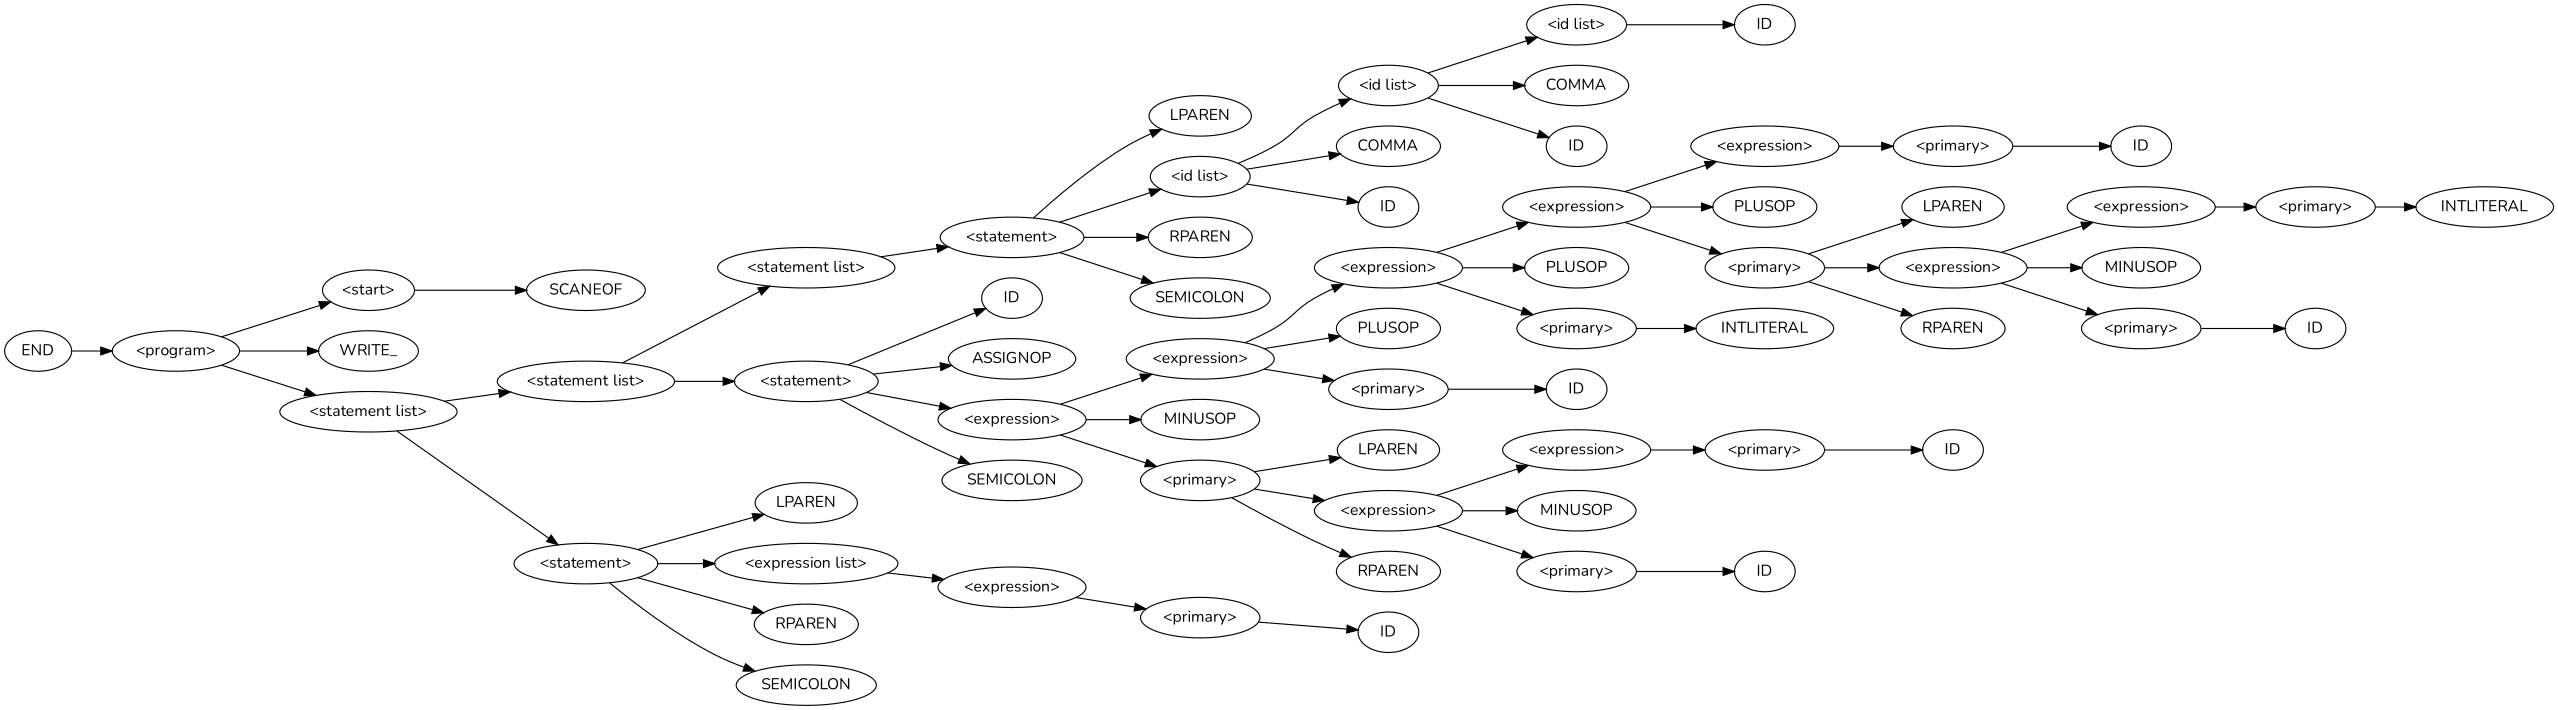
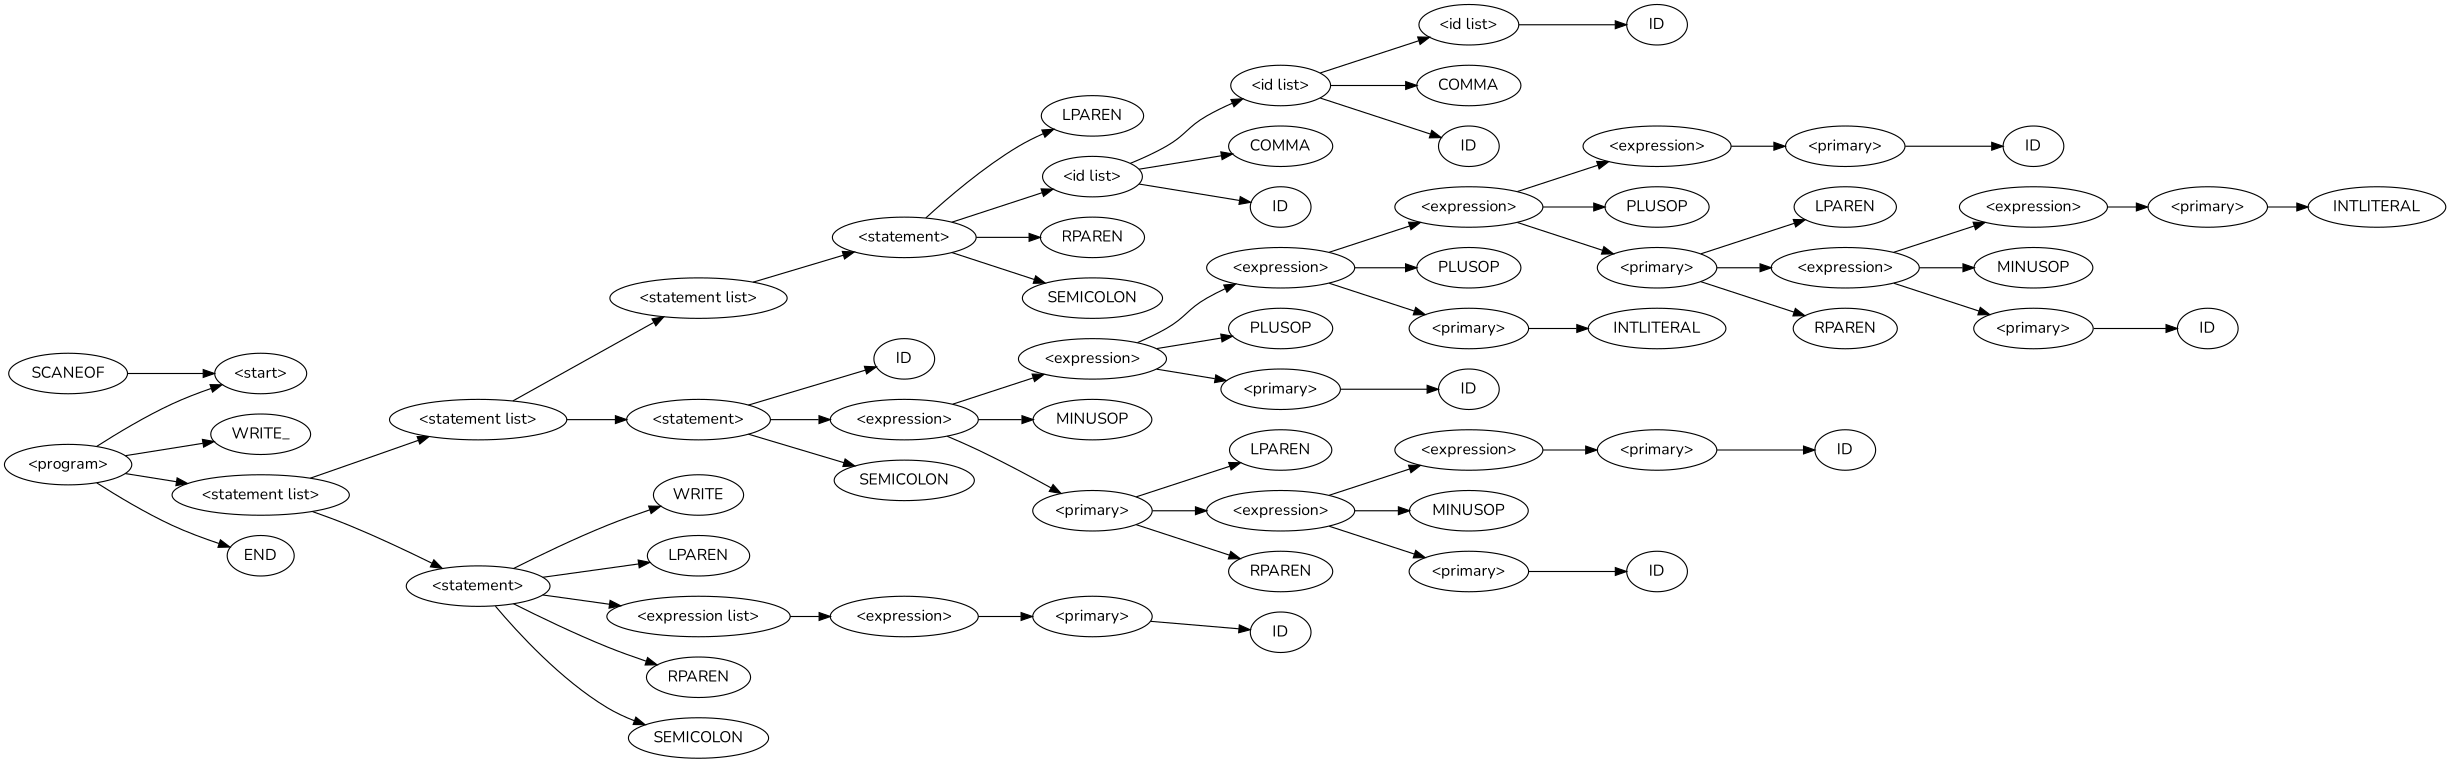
(465, 290) -> (165, 374)
(86, 351) -> (156, 517)
(1012, 359) -> none
none -> (699, 495)
